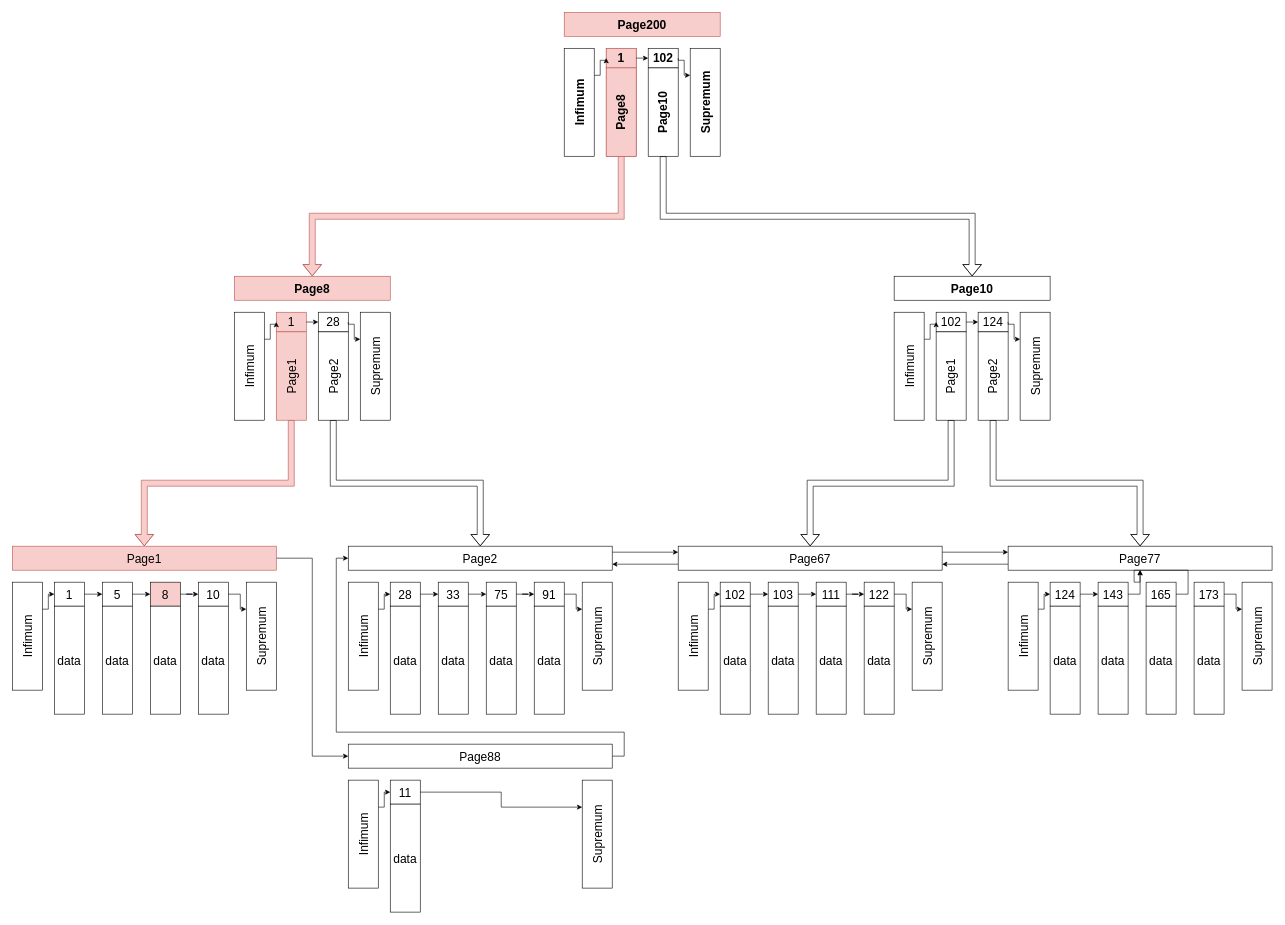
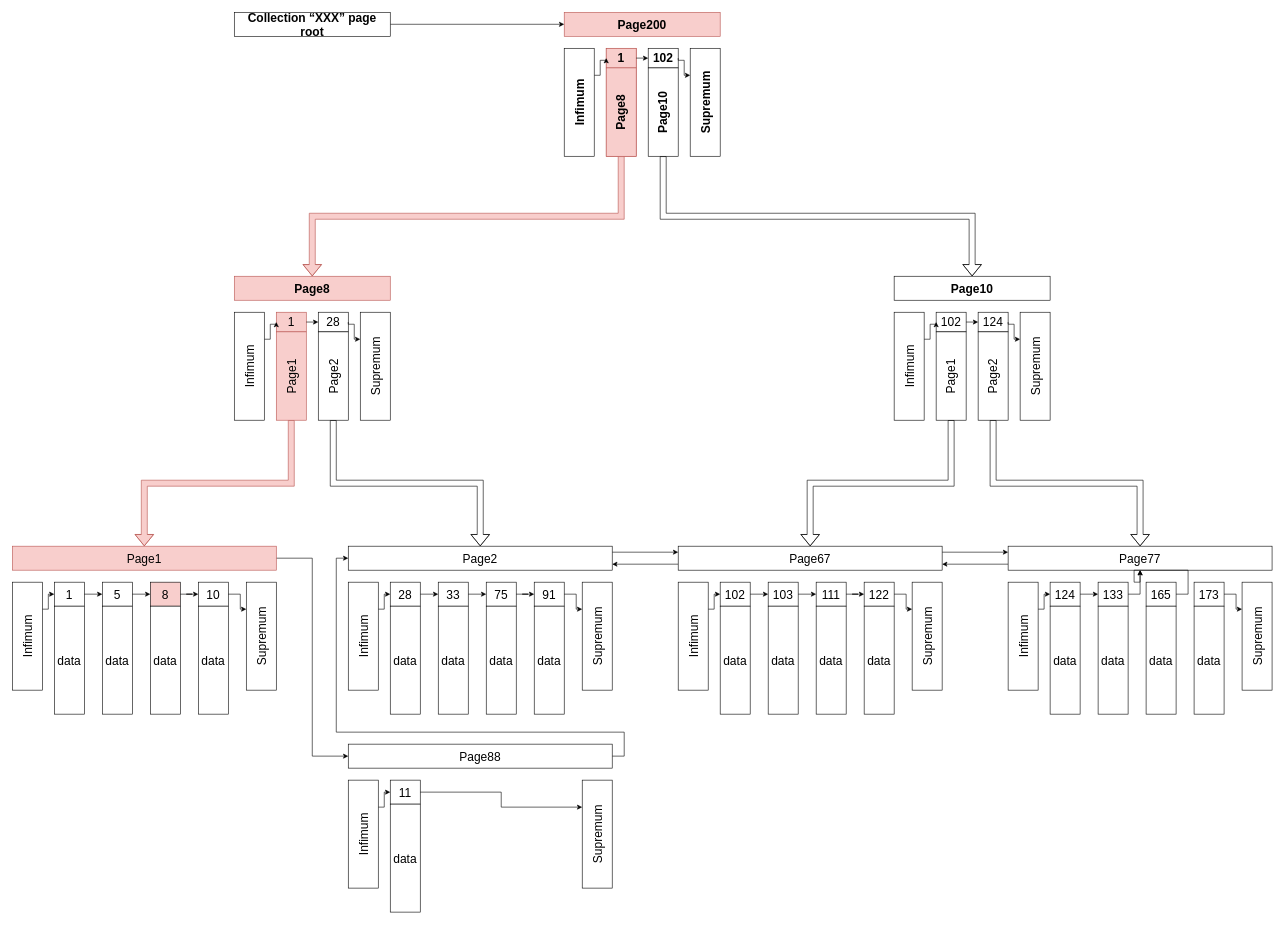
none -> (312, 24)
none -> (558, 24)
(1113, 594) -> (1113, 594)
